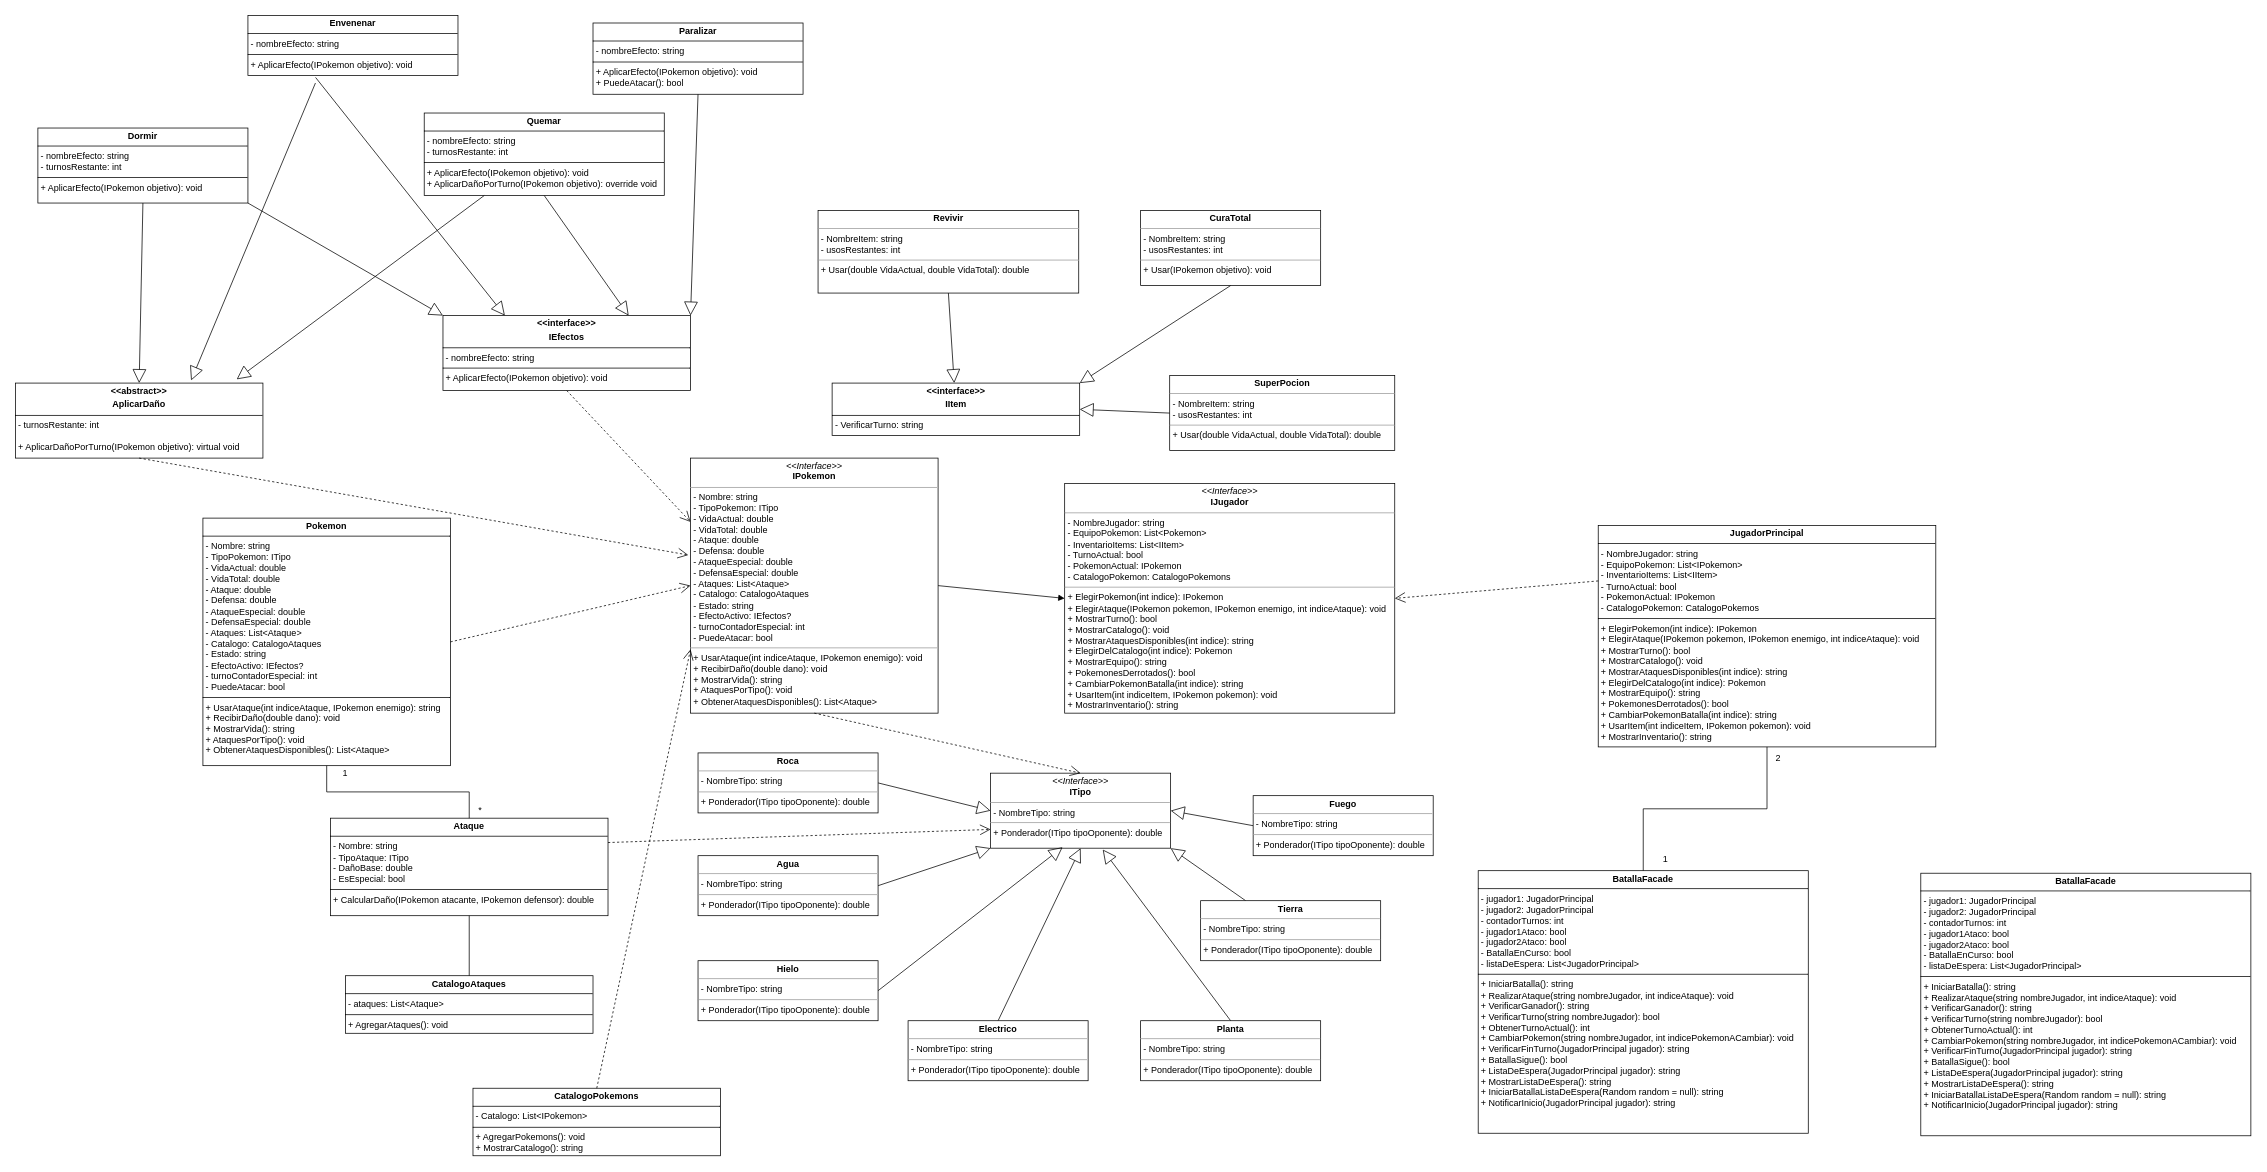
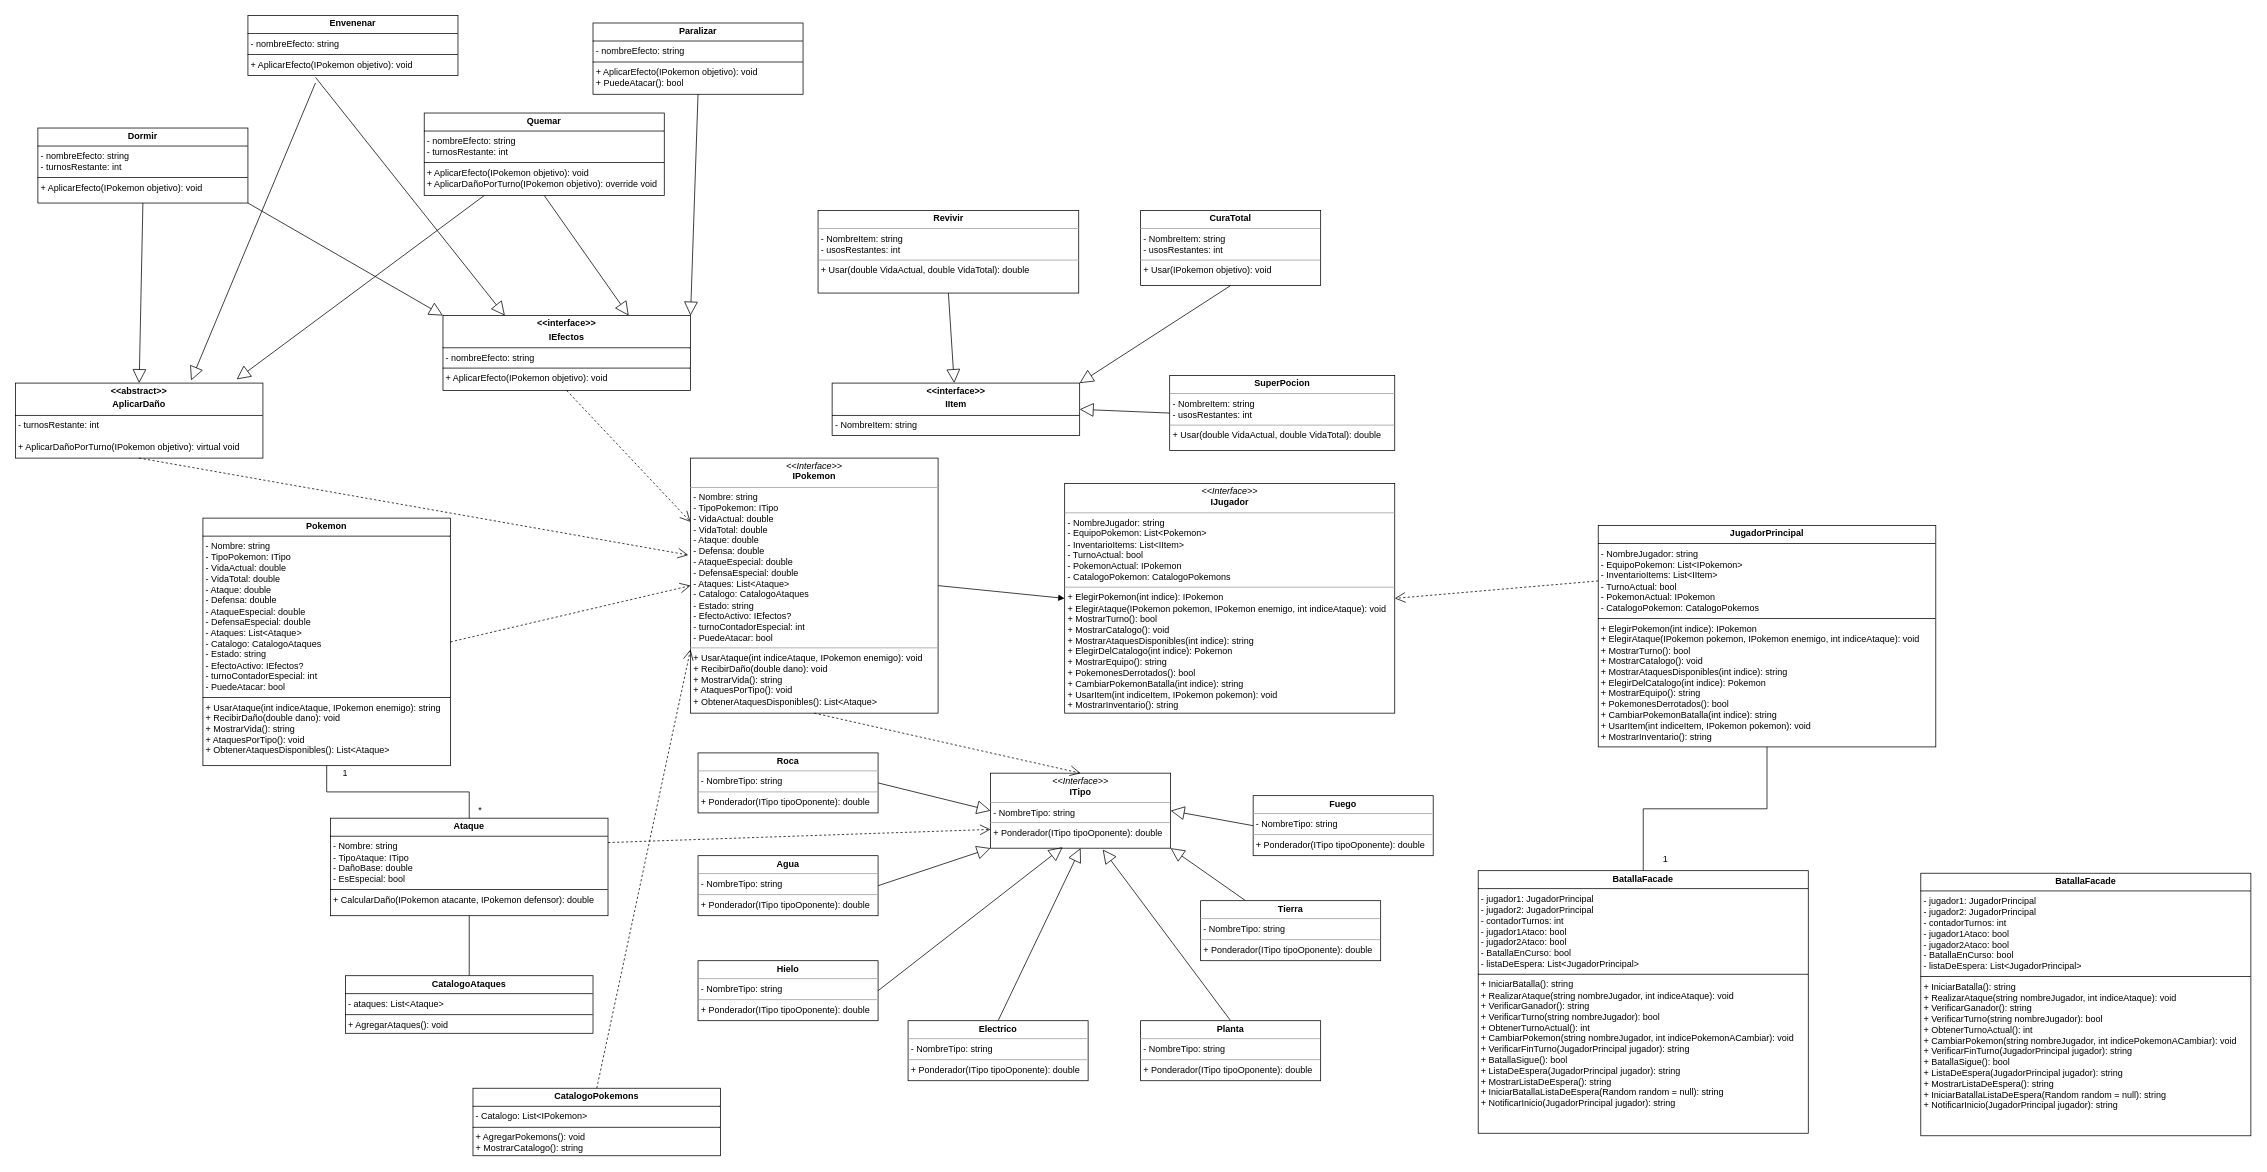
(886, 399) -> (878, 399)
(1778, 758) -> none
